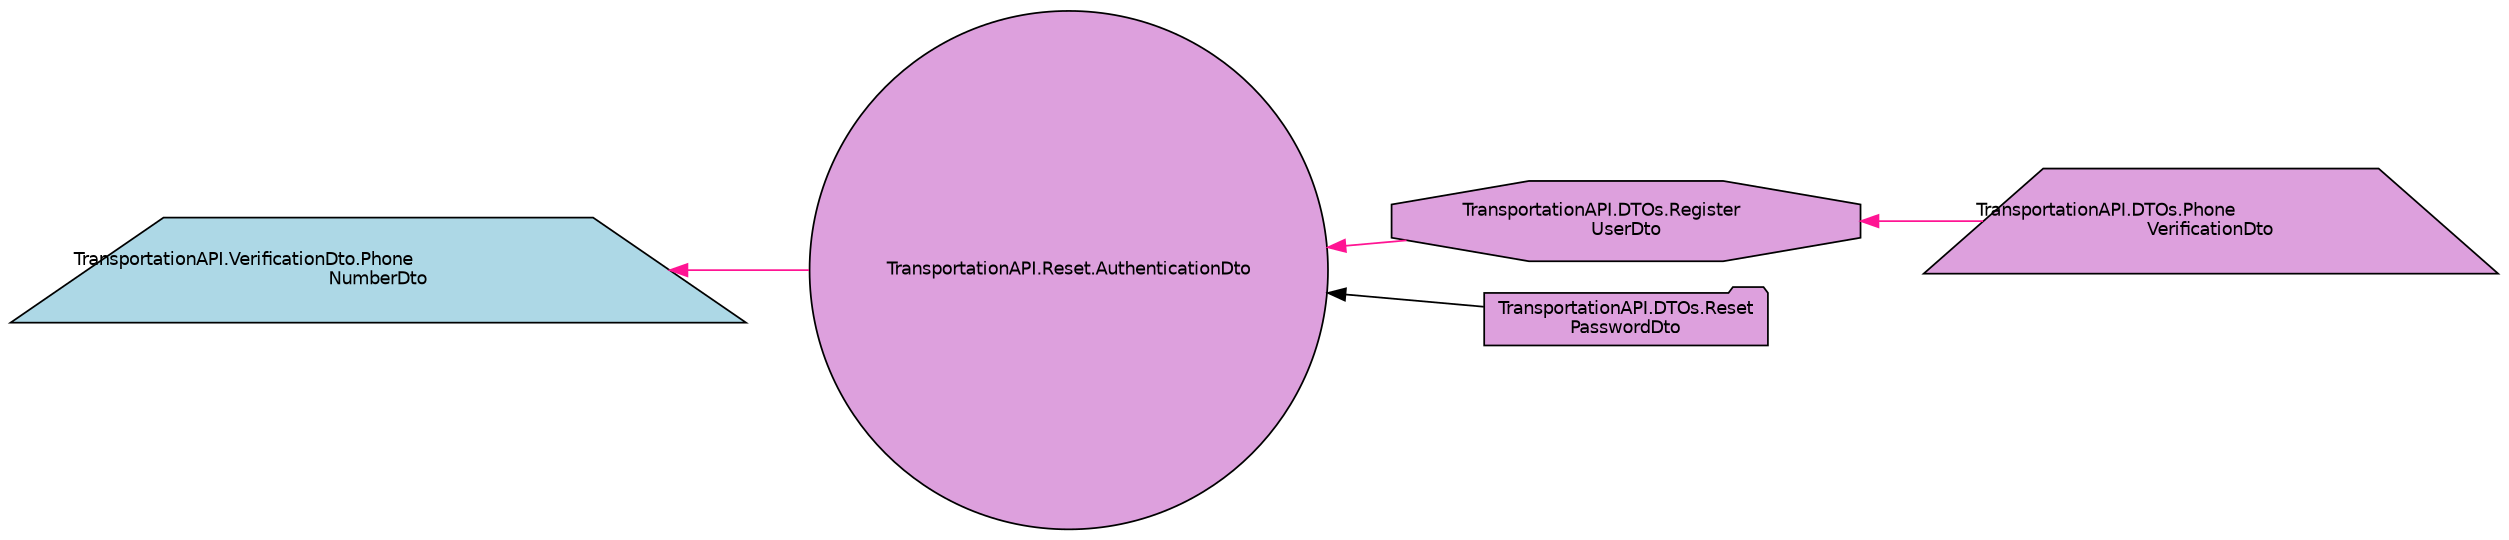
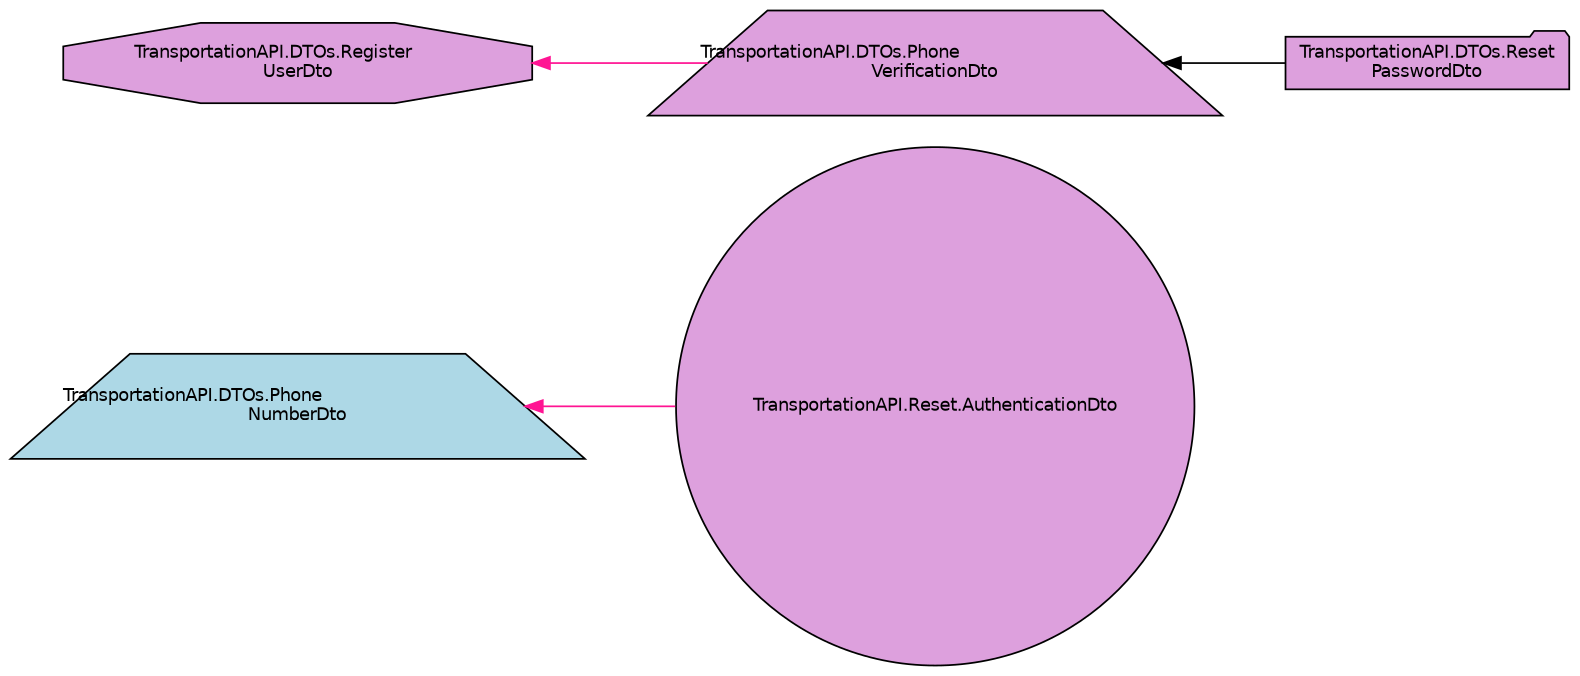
(1376, 243) -> none
(378, 270) -> (298, 406)
(1415, 301) -> (1233, 63)
